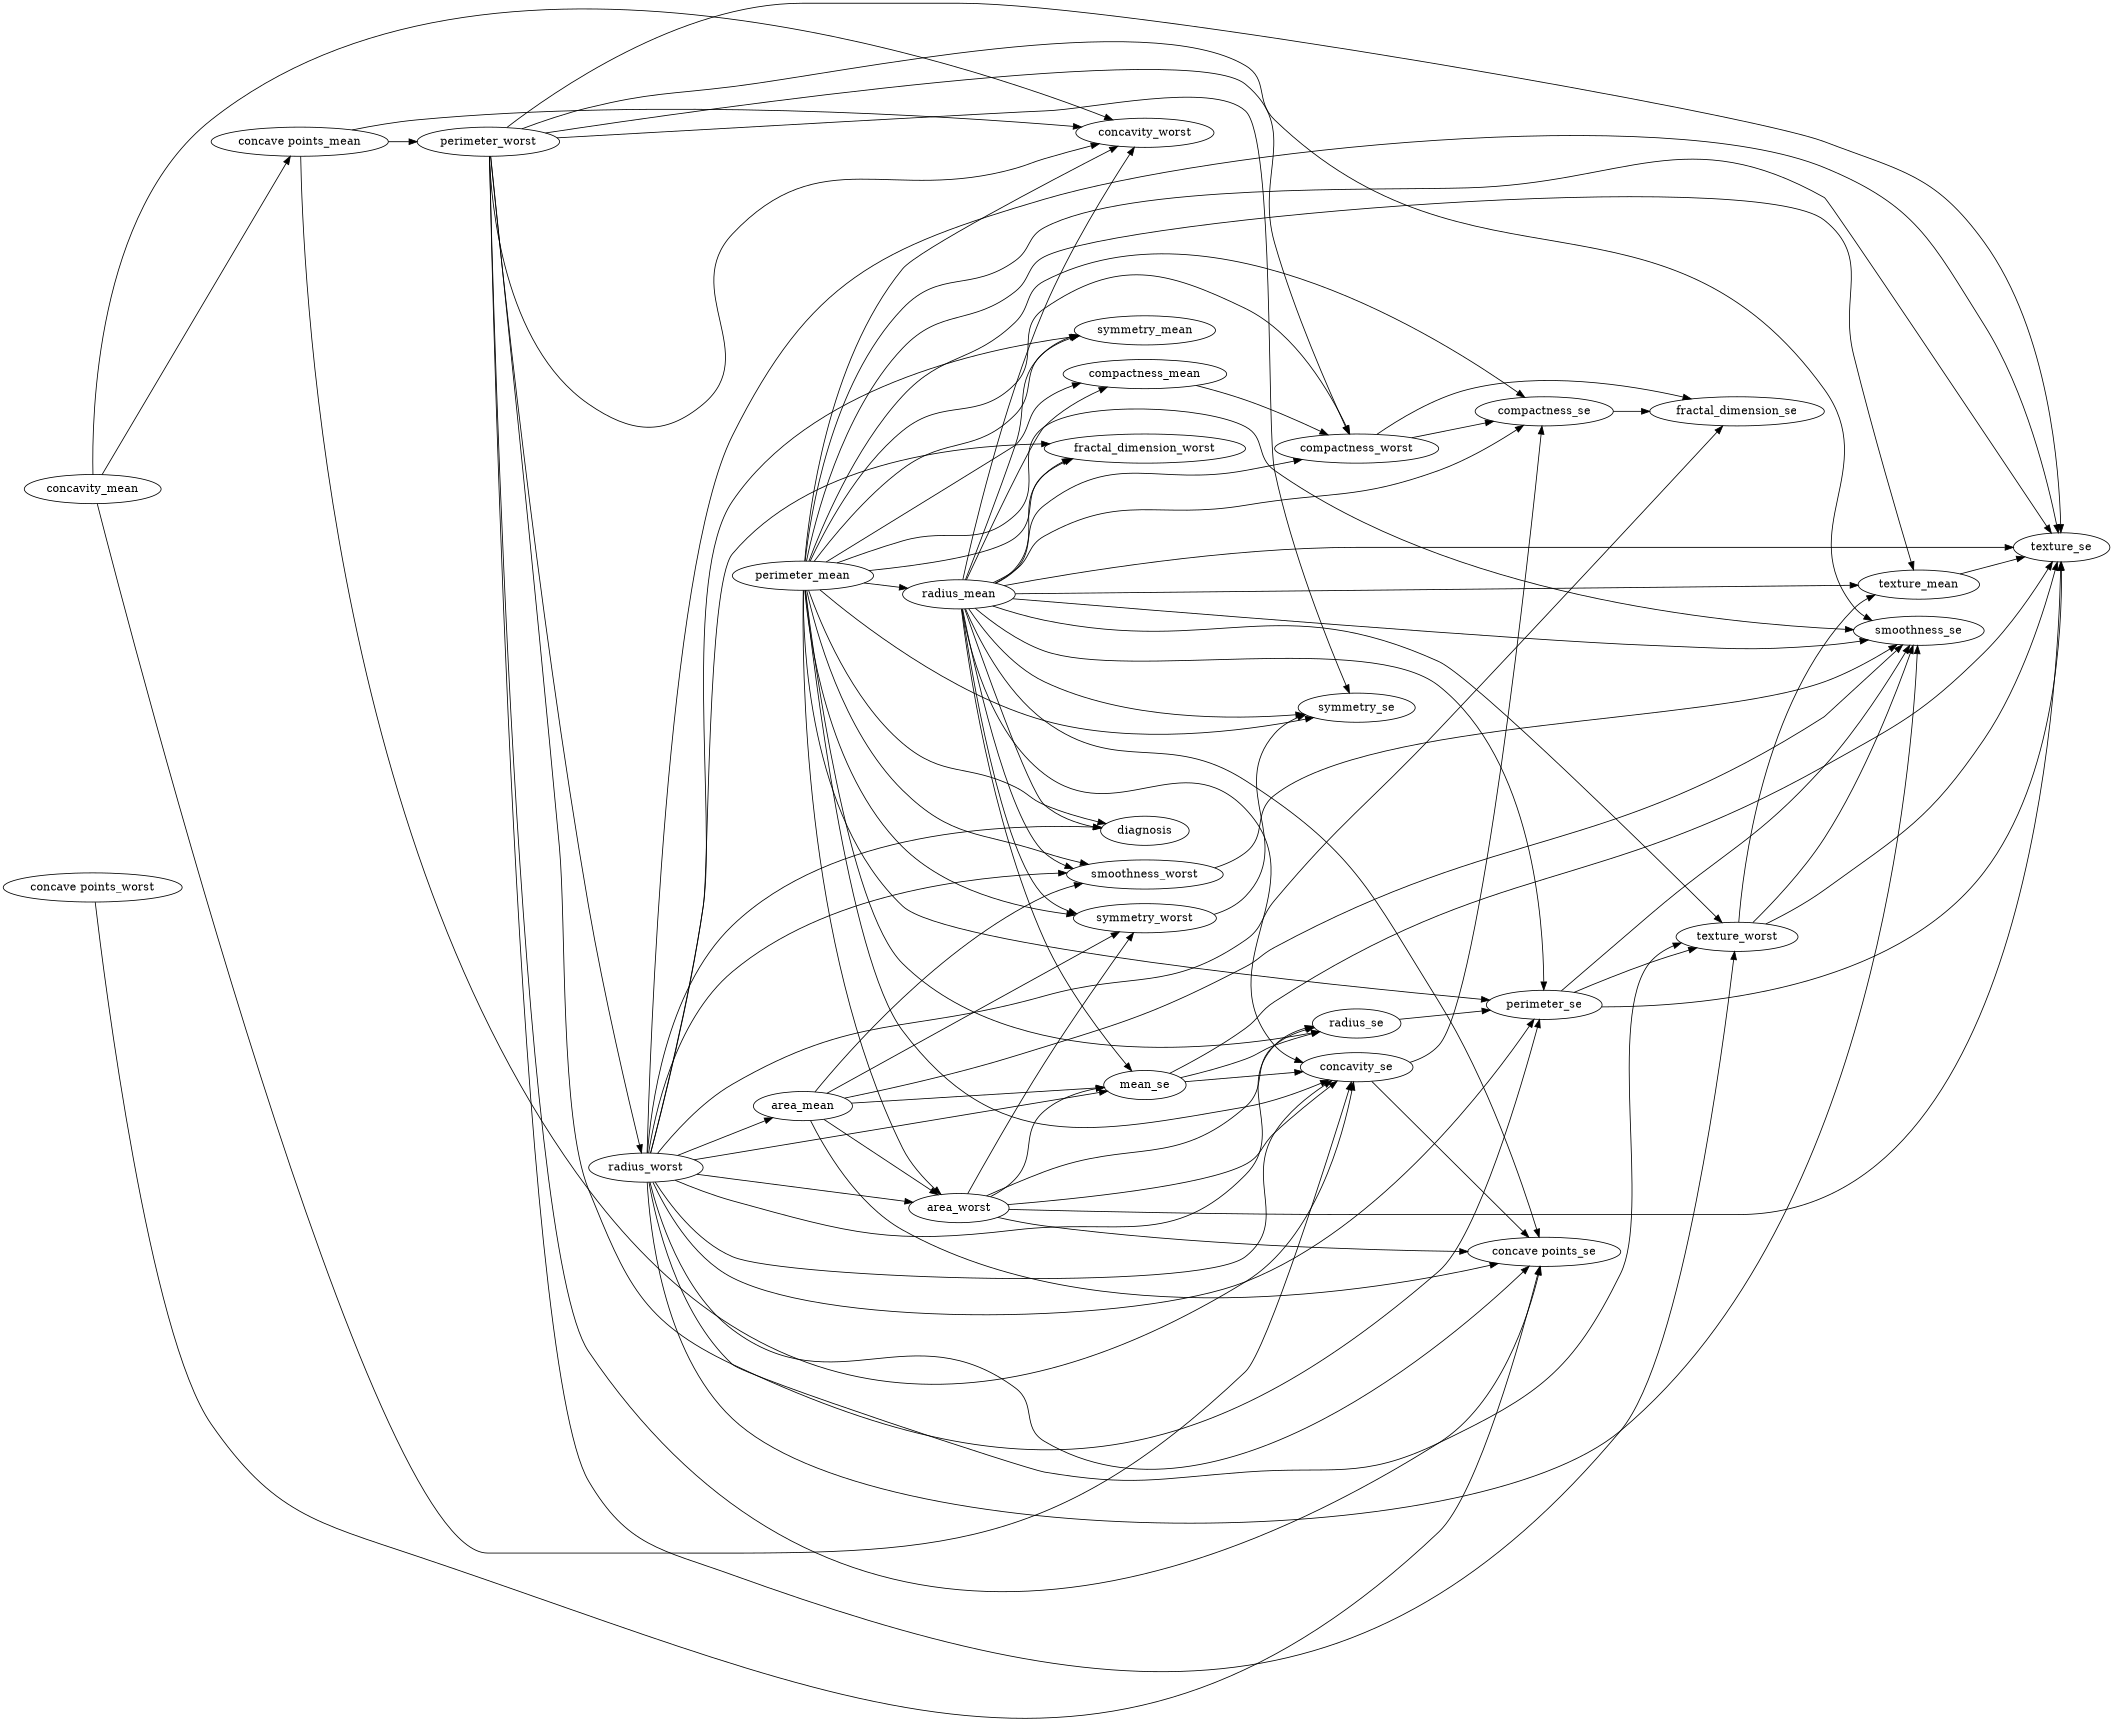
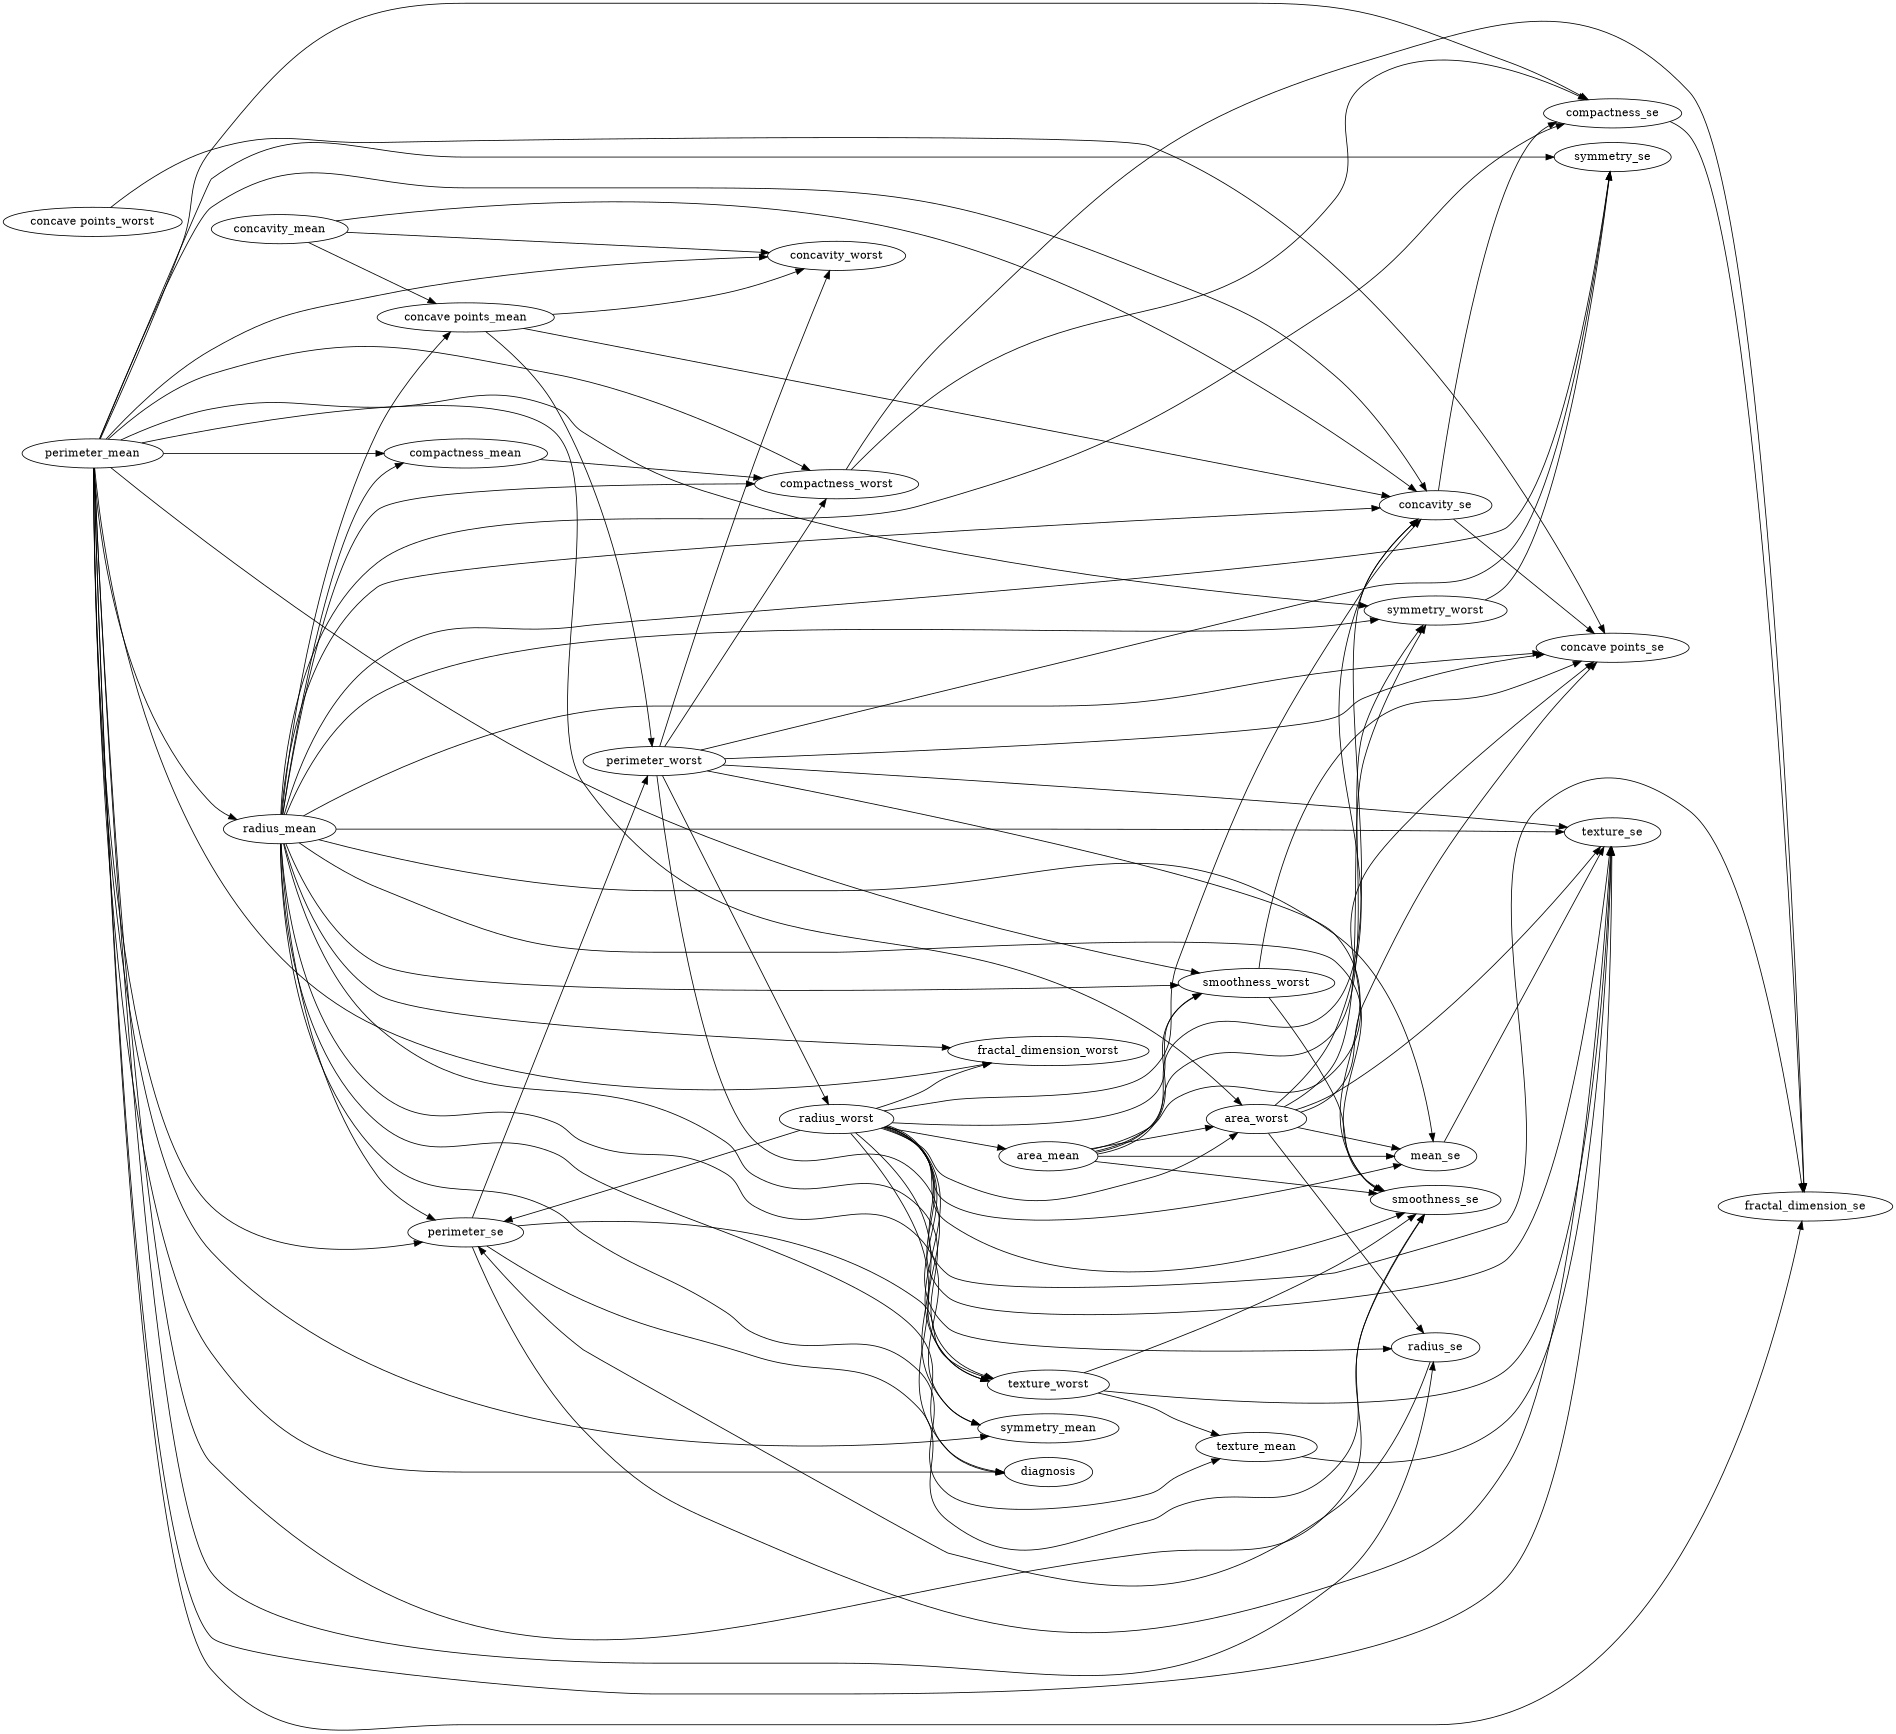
(1369, 209) -> (538, 1725)
(1037, 326) -> (329, 563)
(1247, 1058) -> none
(1240, 1077) -> (1338, 999)
(638, 1292) -> (558, 1001)
(1049, 1443) -> (1349, 745)
